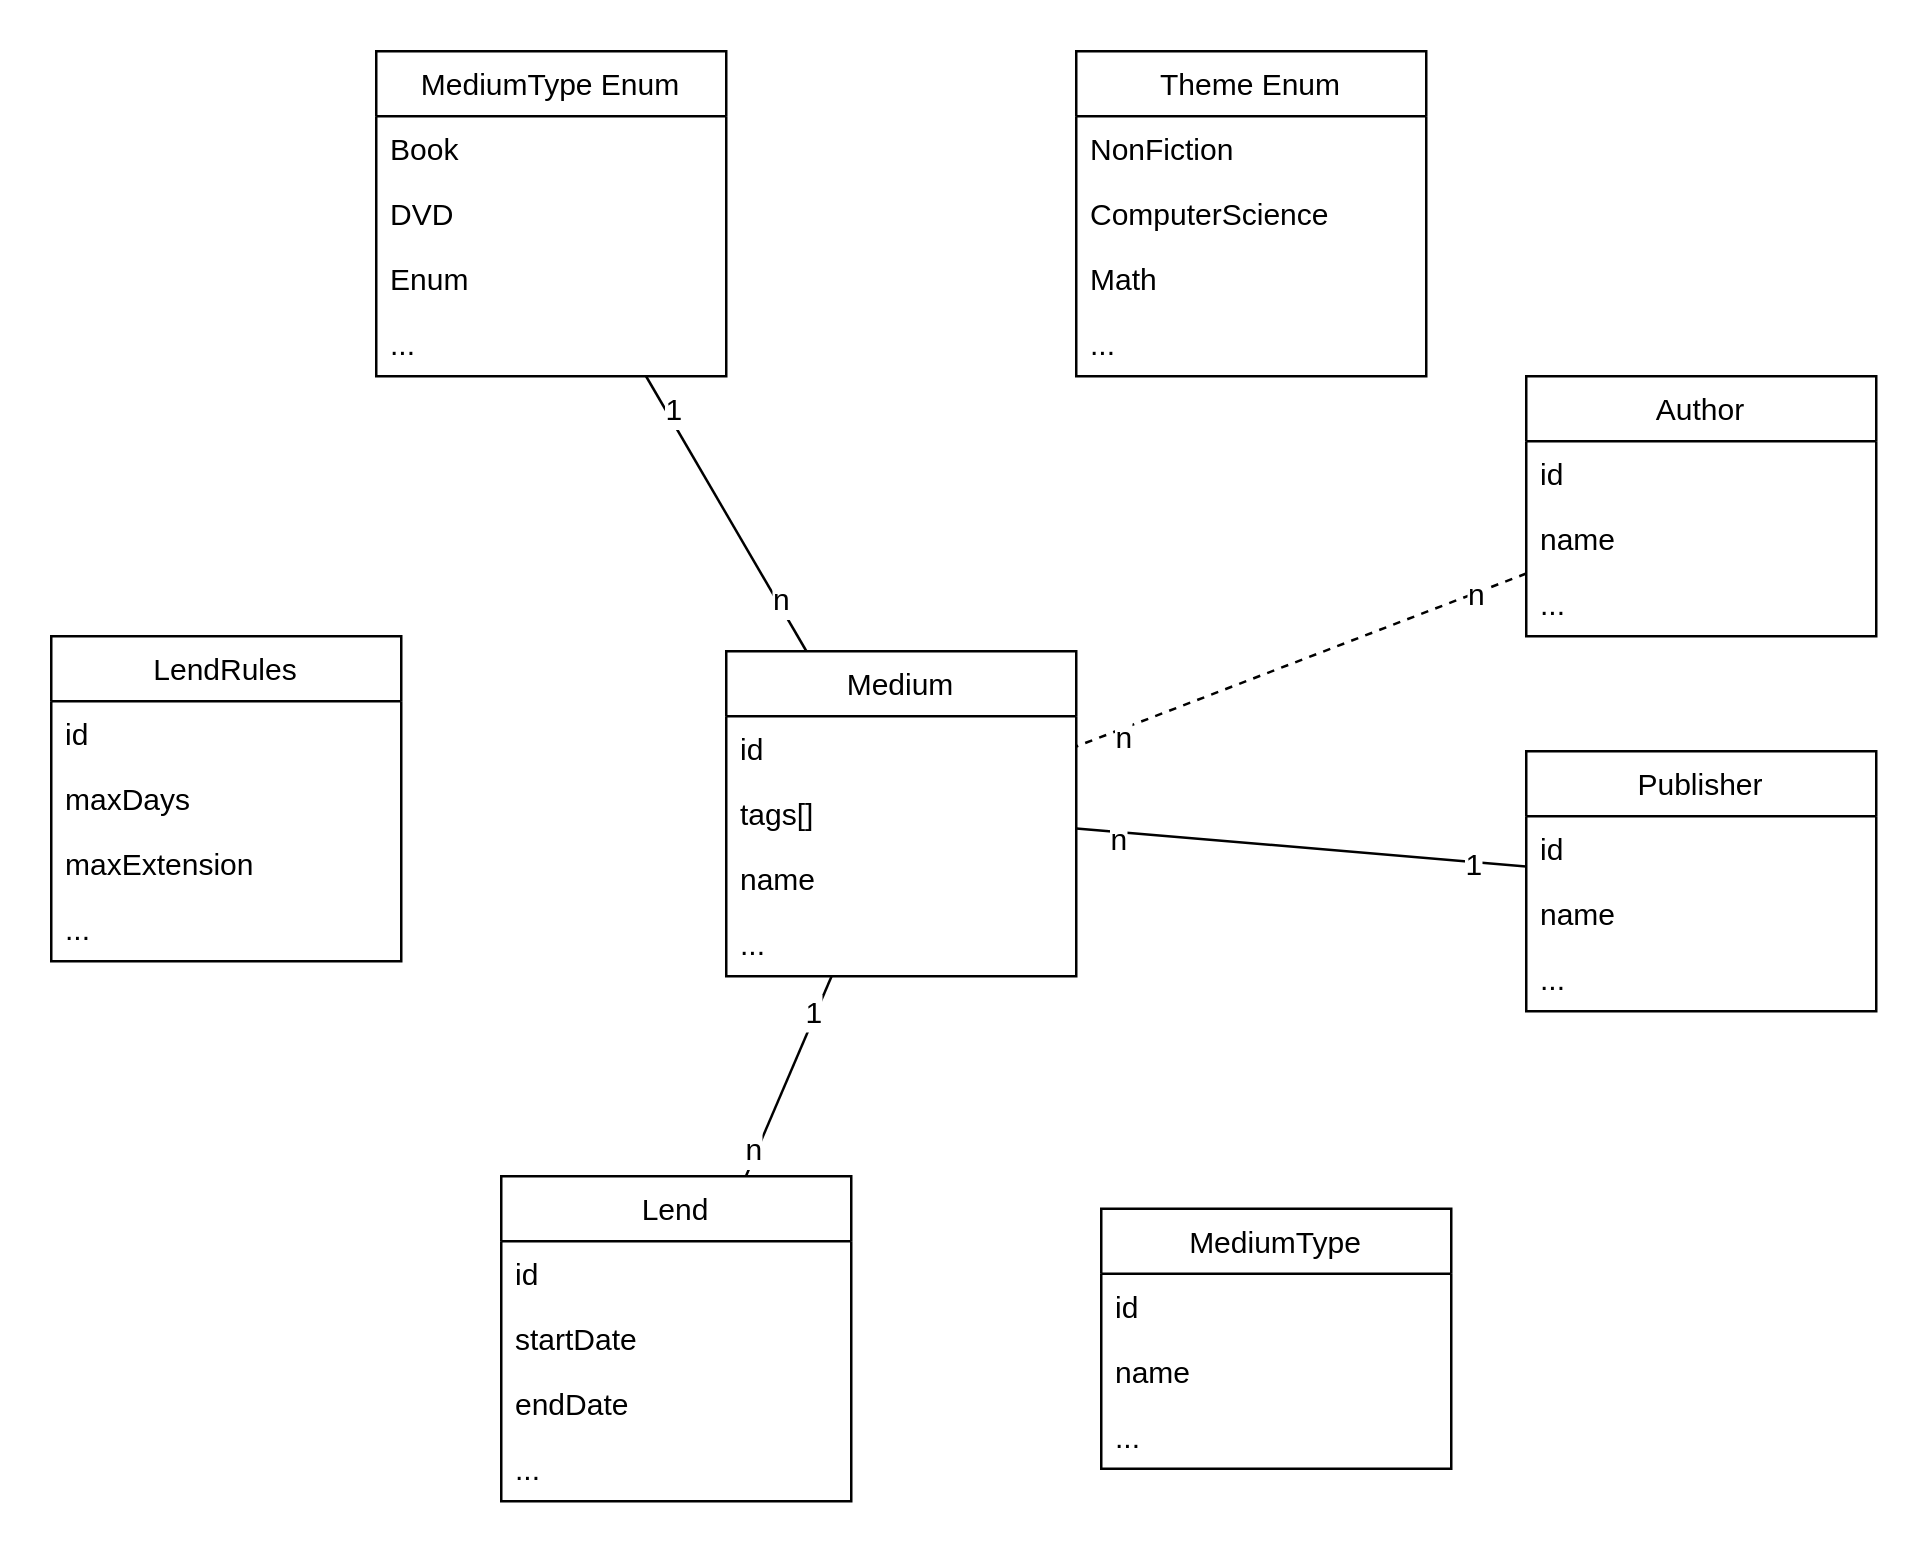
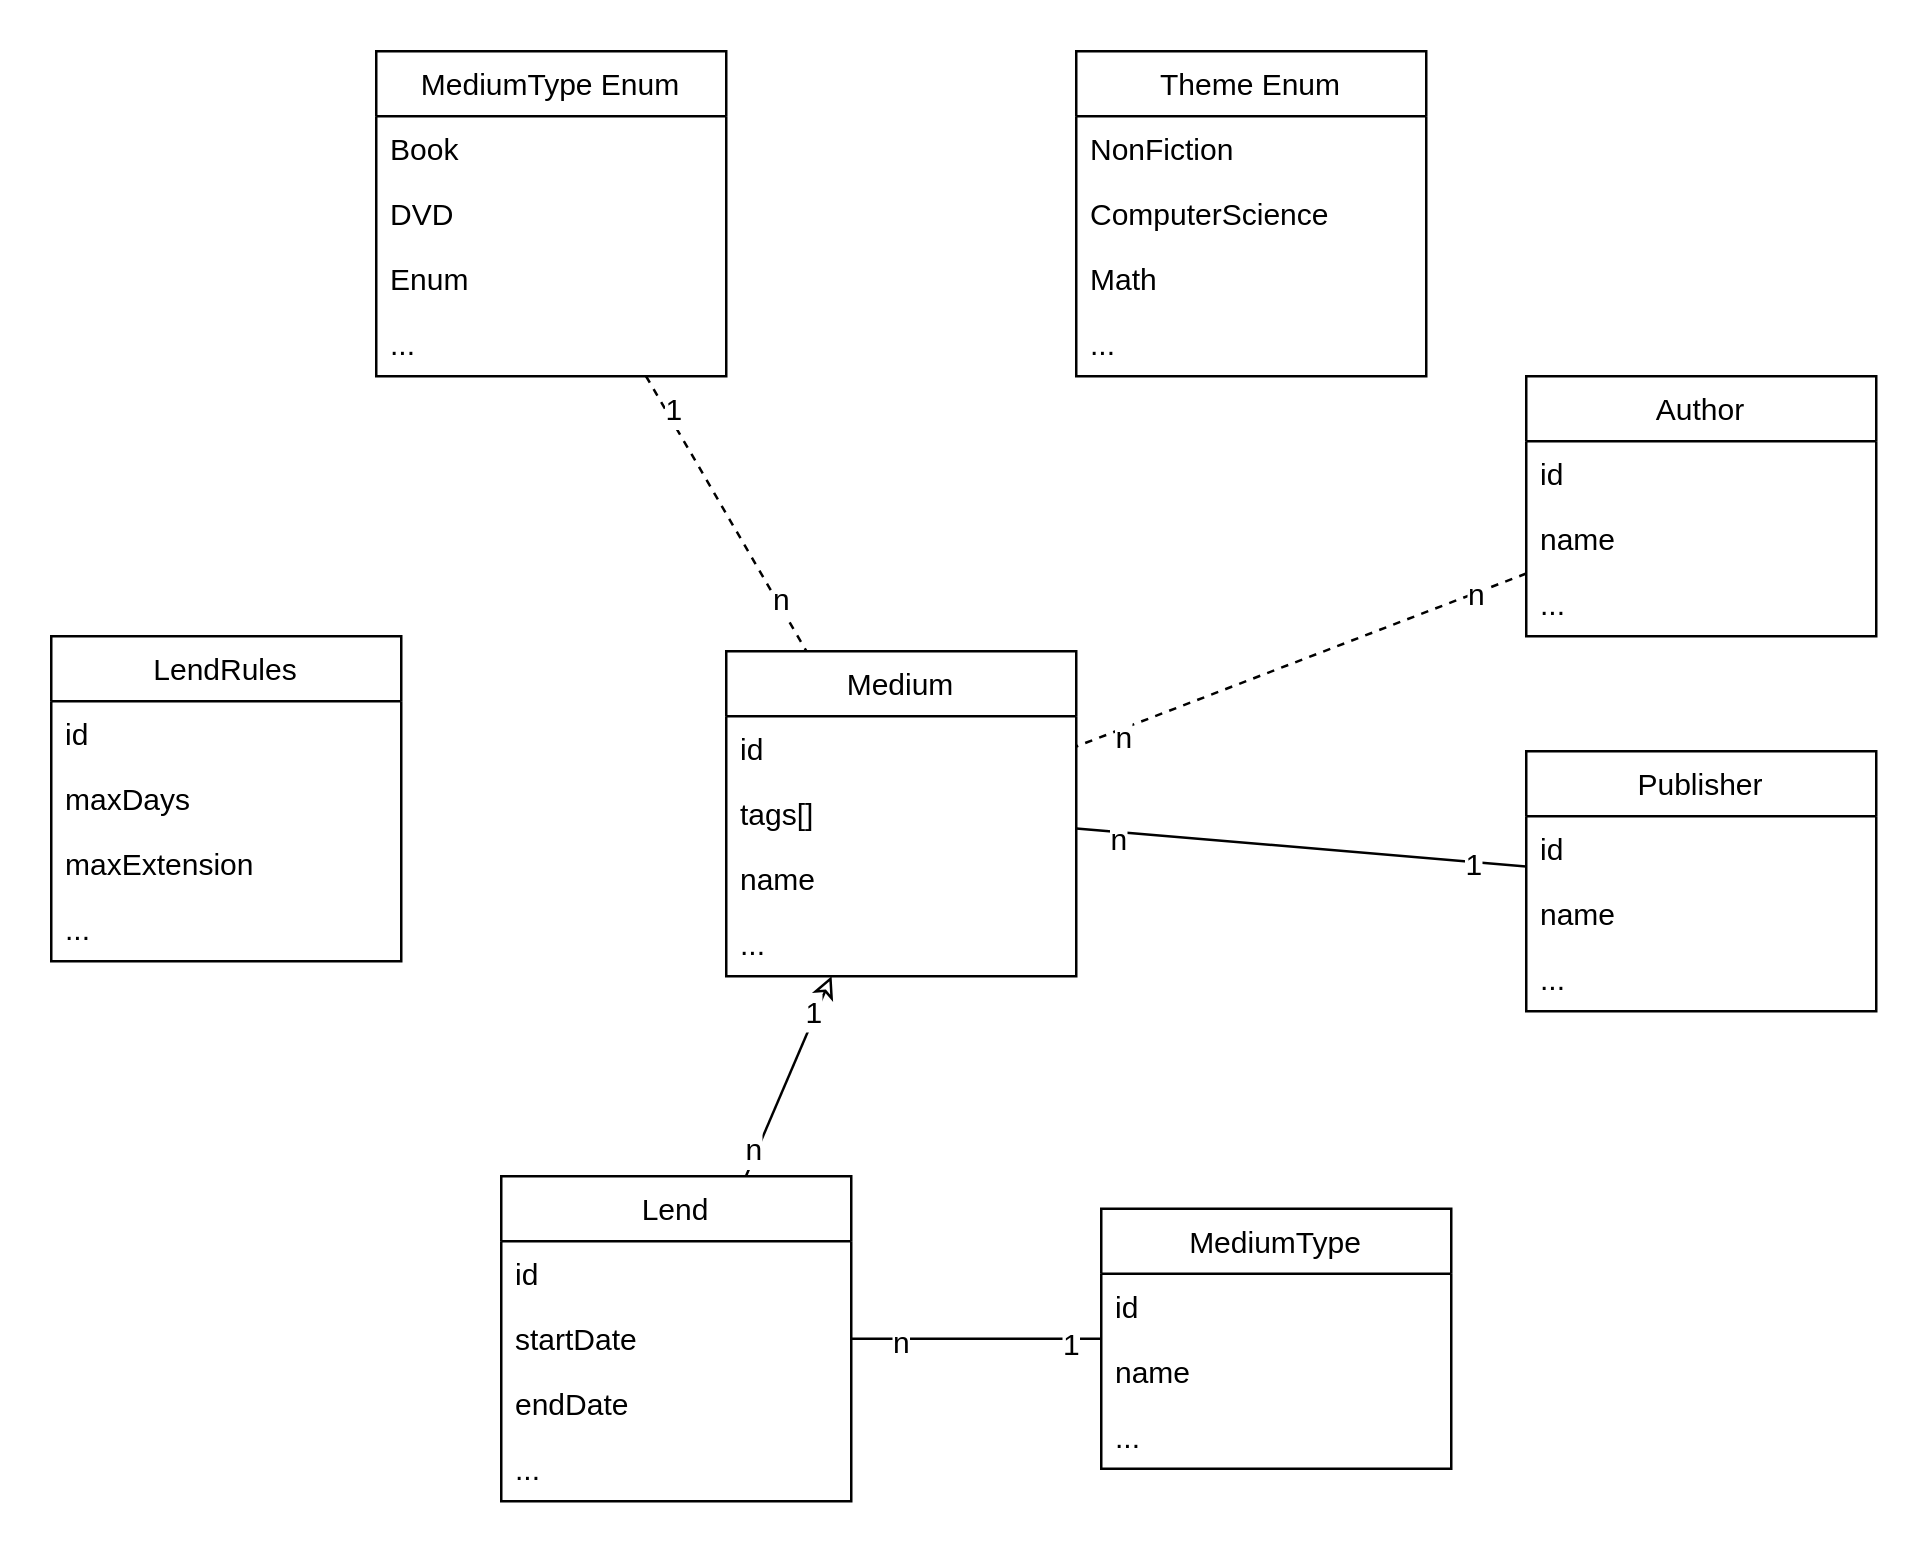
(726, 513) -> (726, 513)
(827, 986) -> (825, 993)
none -> (976, 1339)
